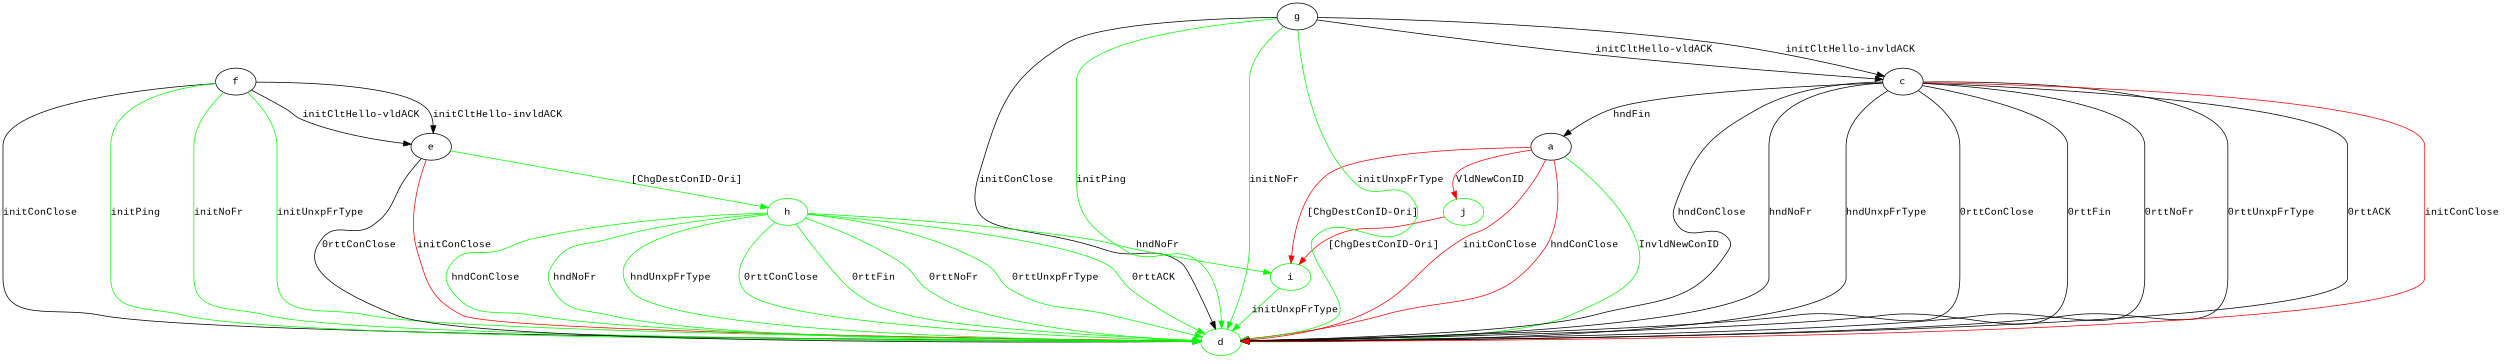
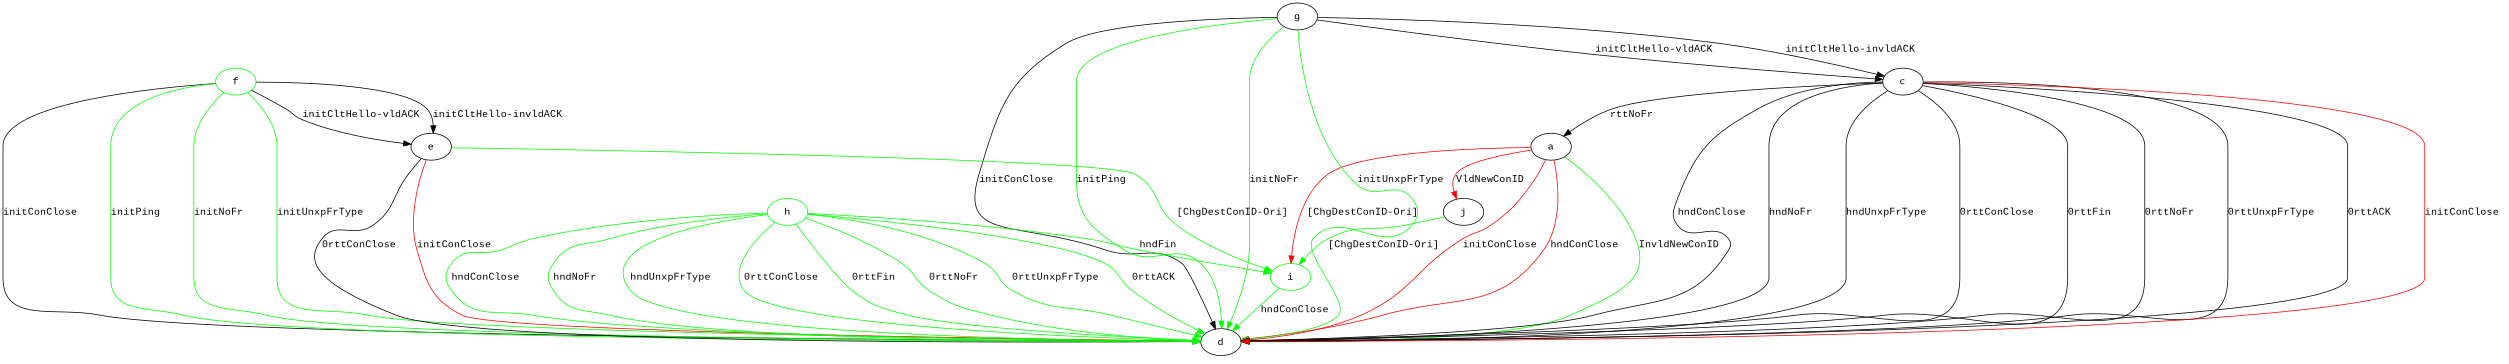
(236, 82) -> (236, 82)
(1635, 114) -> (1635, 114)
(606, 179) -> (876, 157)
(1464, 212) -> (1464, 212)
(1370, 228) -> (1370, 228)
(1161, 244) -> (1161, 244)
(1298, 310) -> (1298, 310)
(1221, 342) -> (1221, 342)
